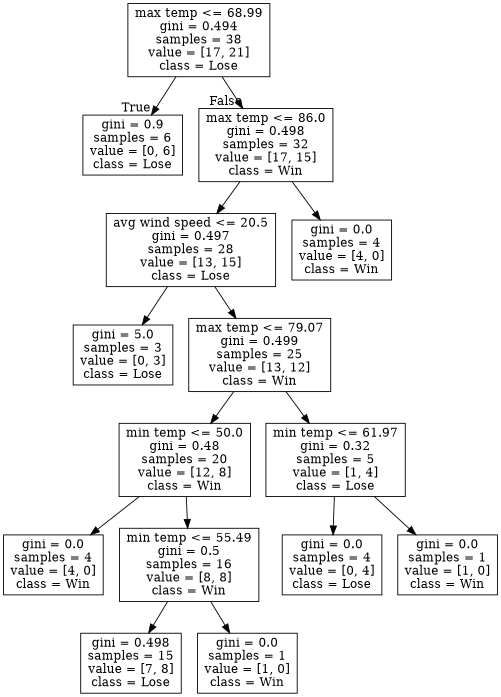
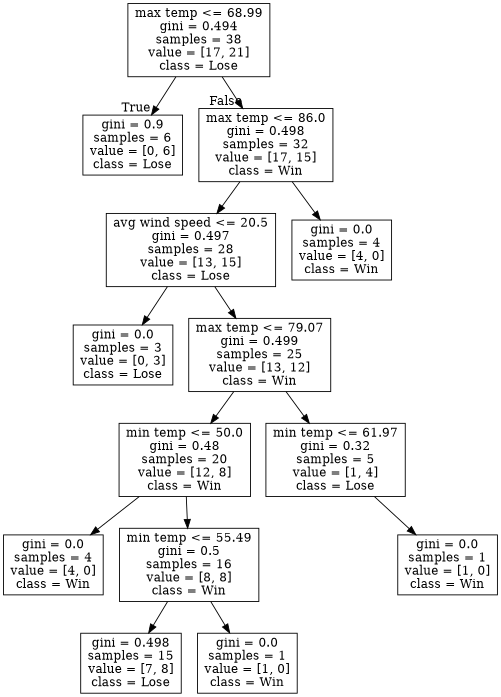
(123, 355) -> (123, 355)
(332, 565) -> none
